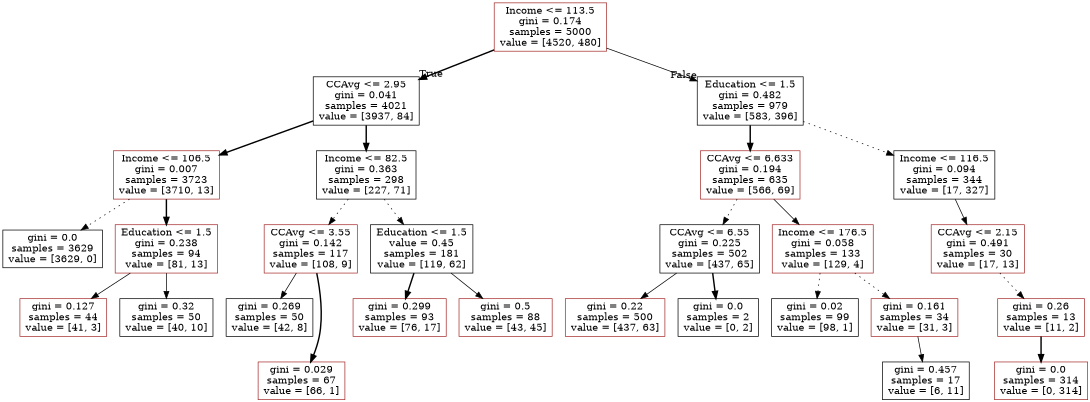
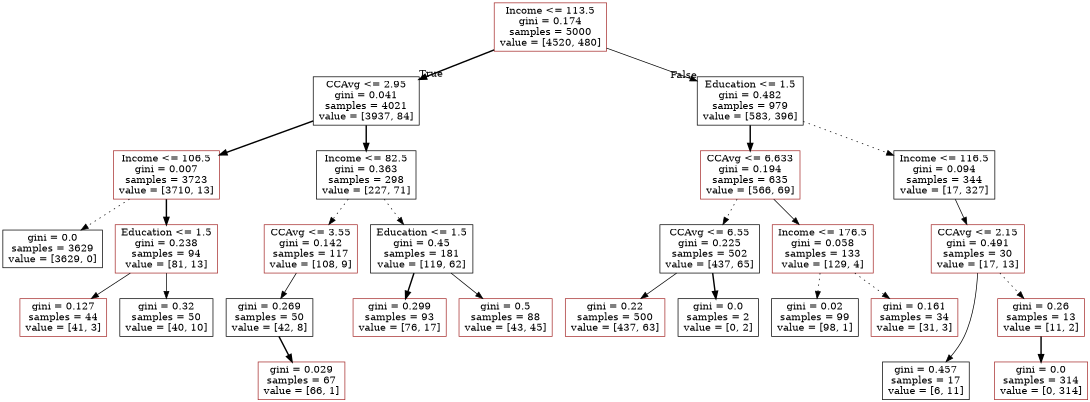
(422, 249) -> (422, 249)
(321, 315) -> (284, 346)
(920, 346) -> (971, 317)
